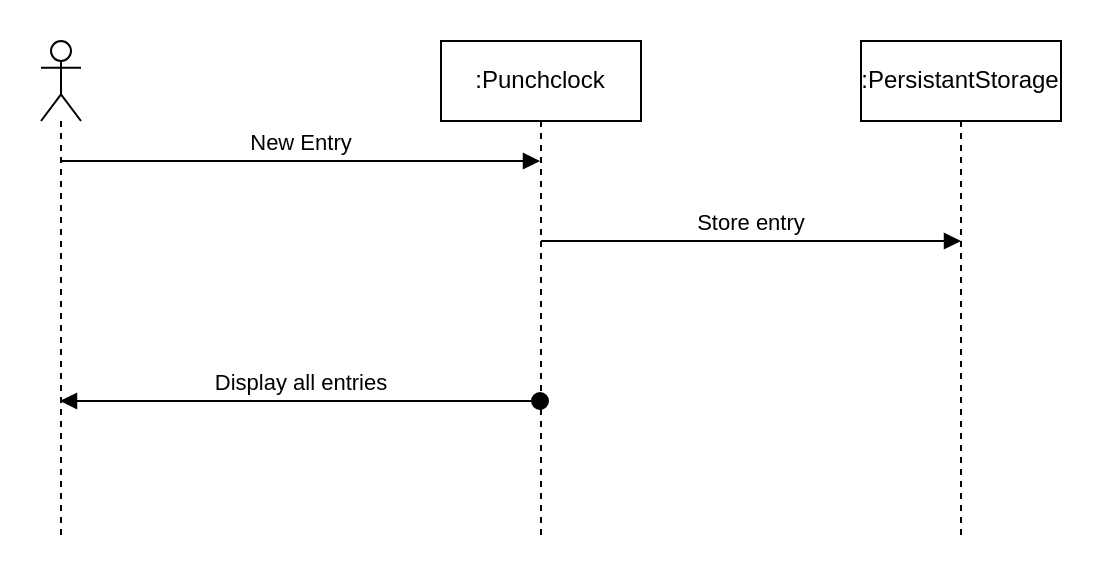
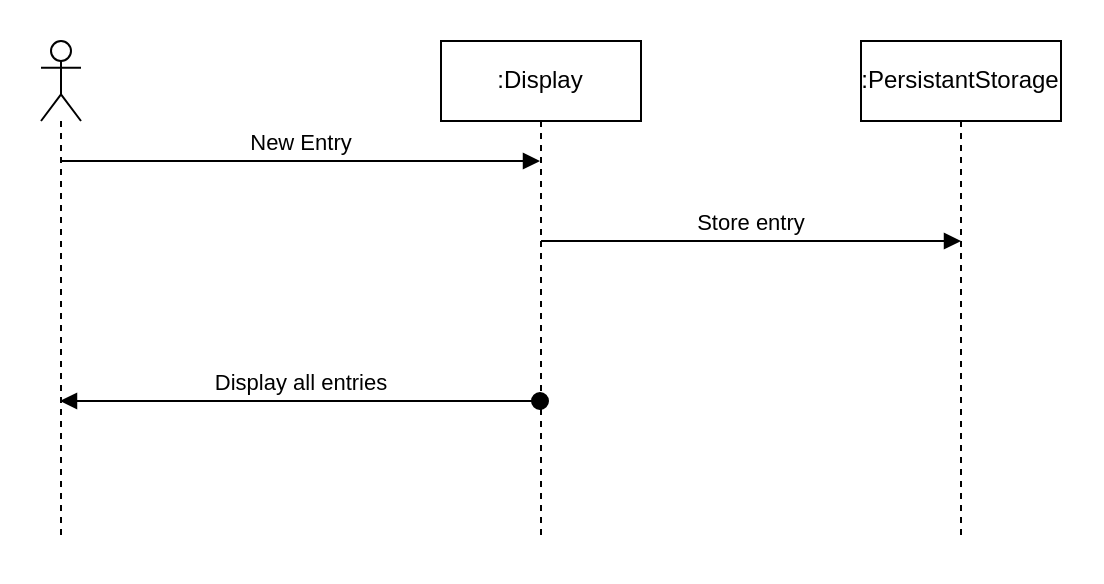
(541, 81) -> (541, 81)
